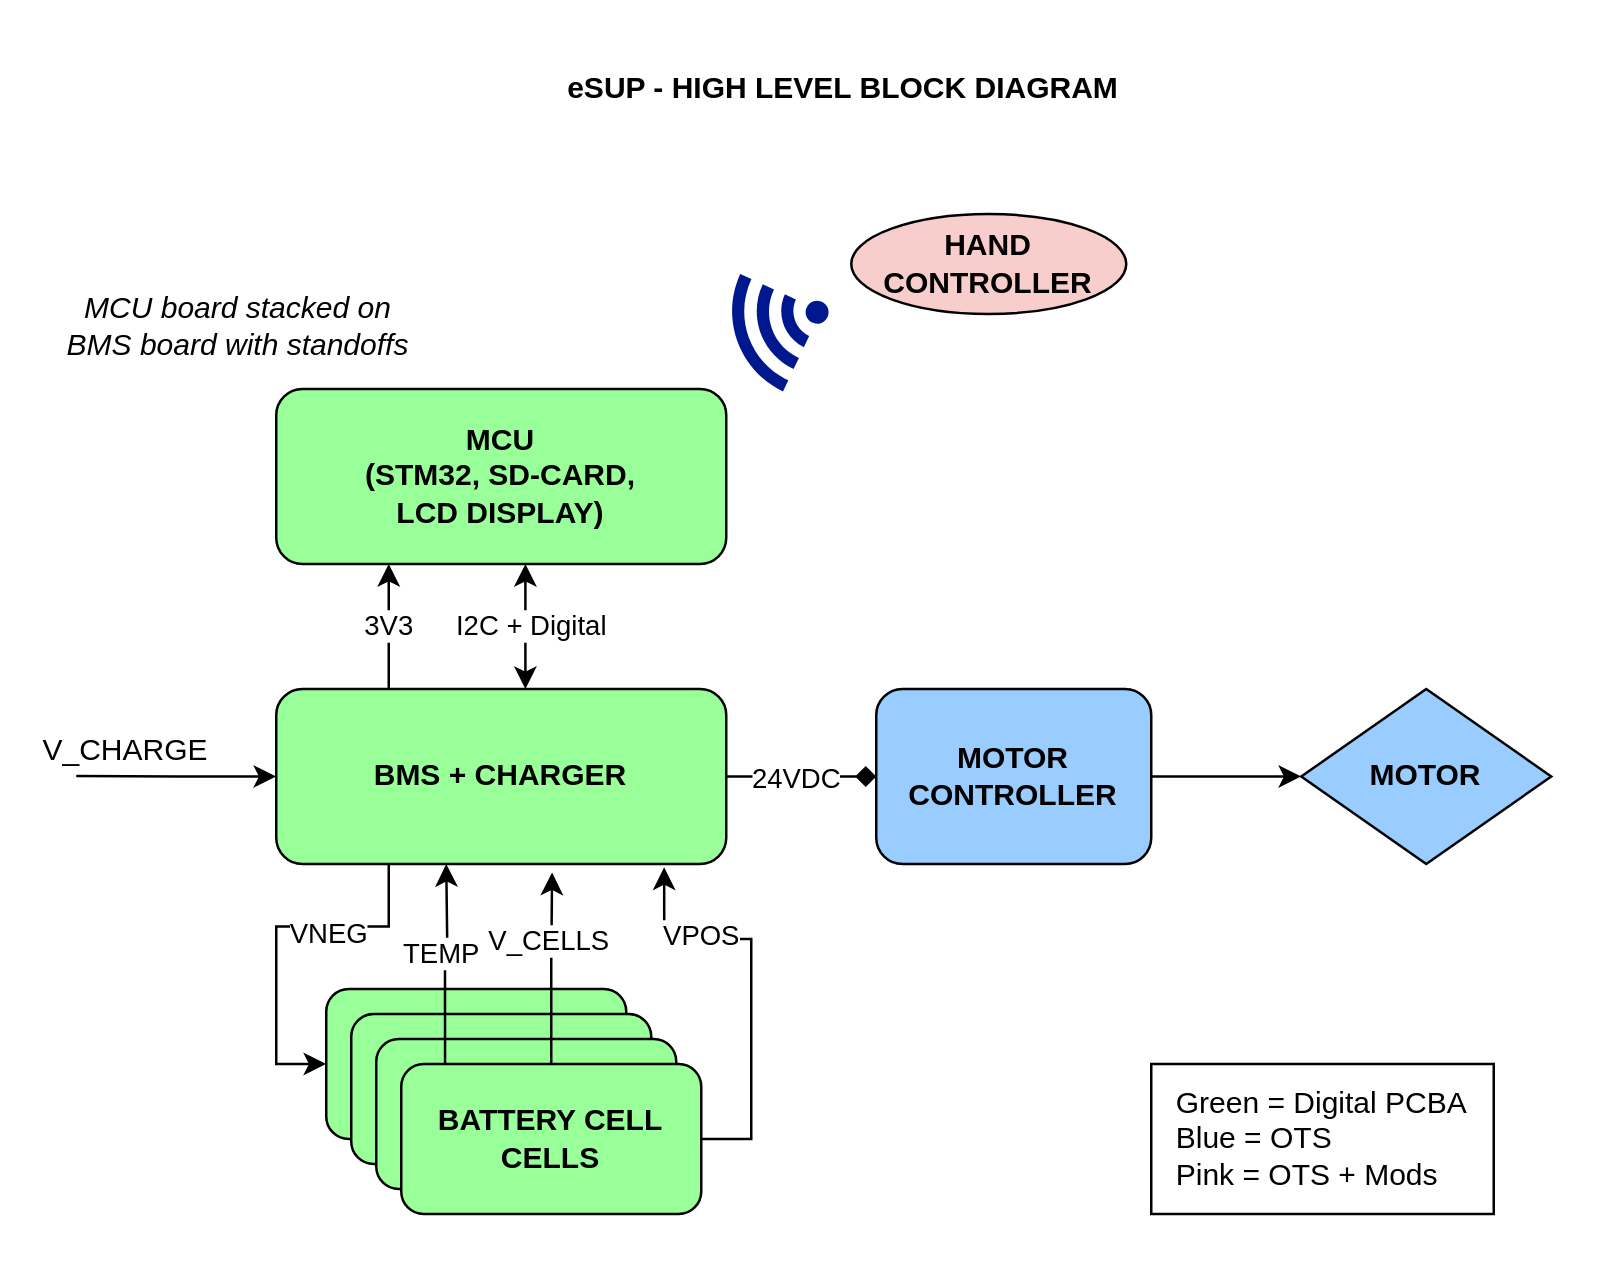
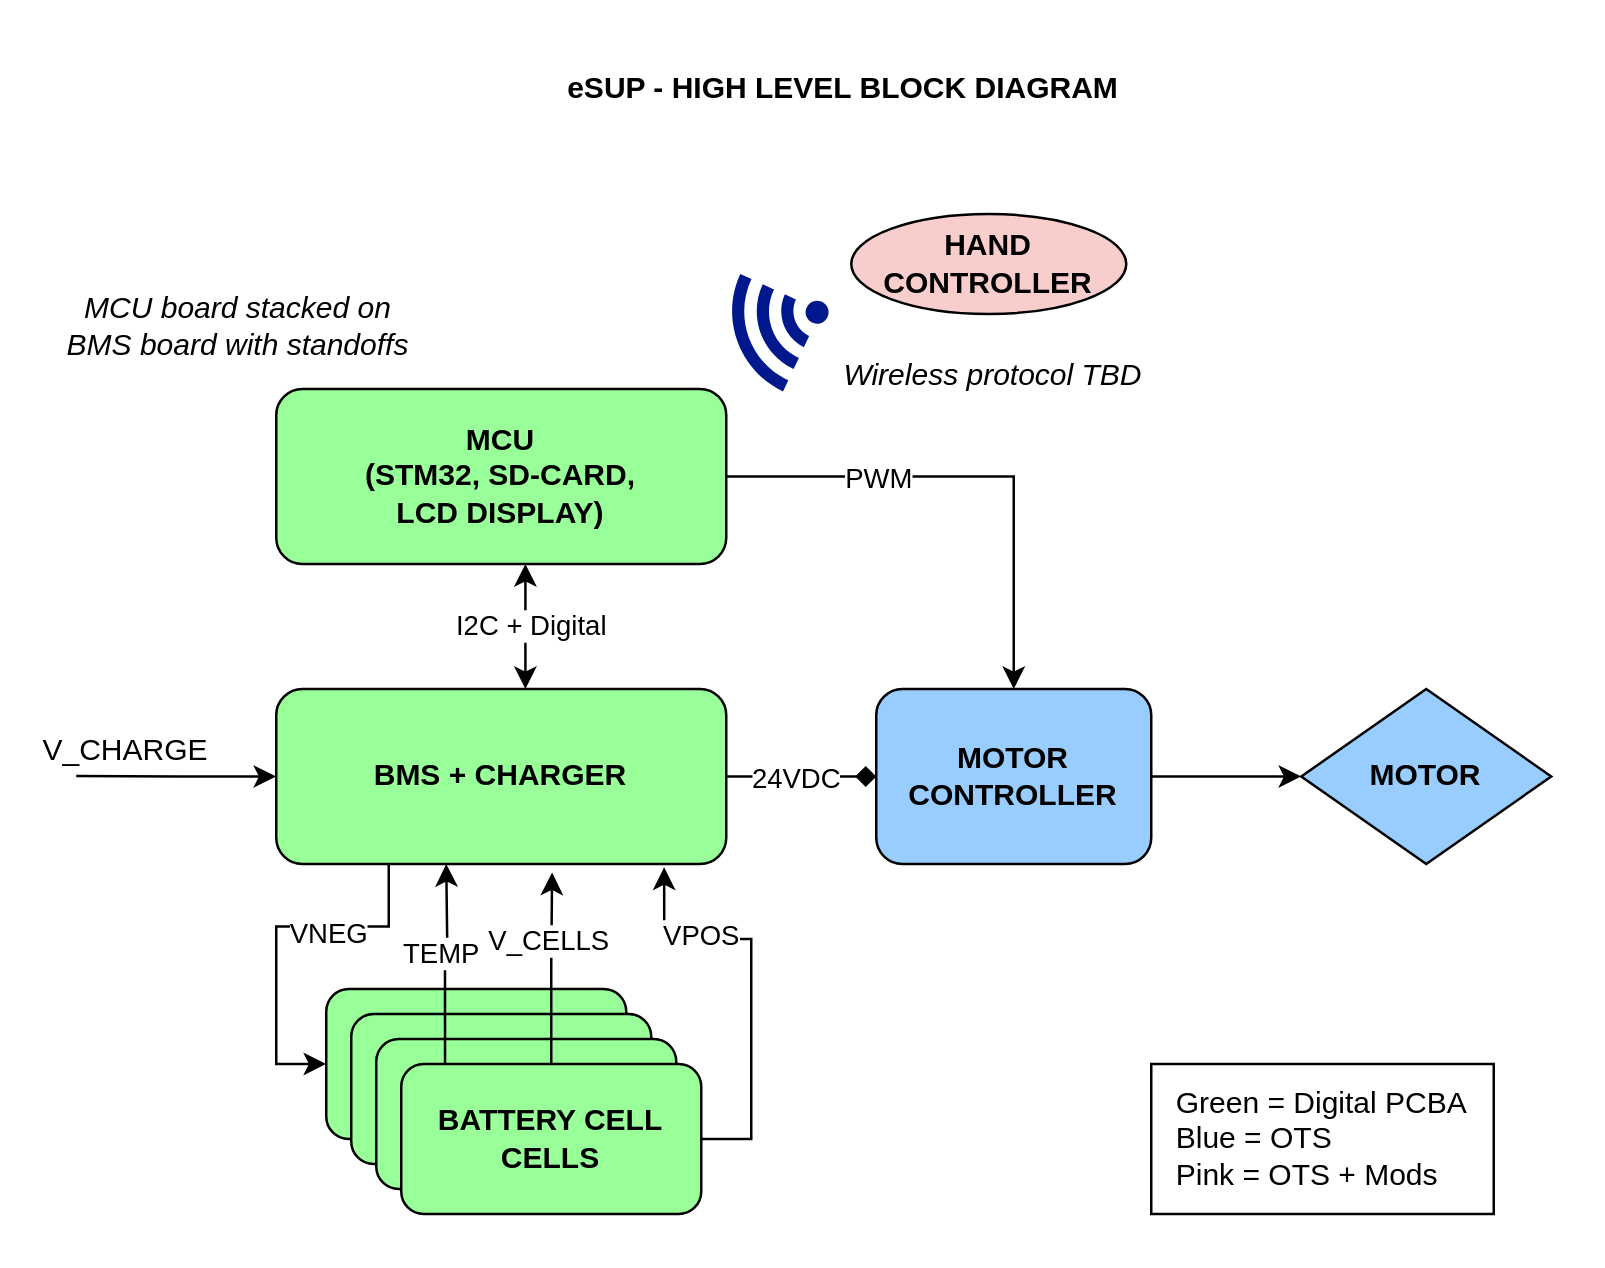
none -> (994, 376)
none -> (968, 476)
(389, 656) -> none
